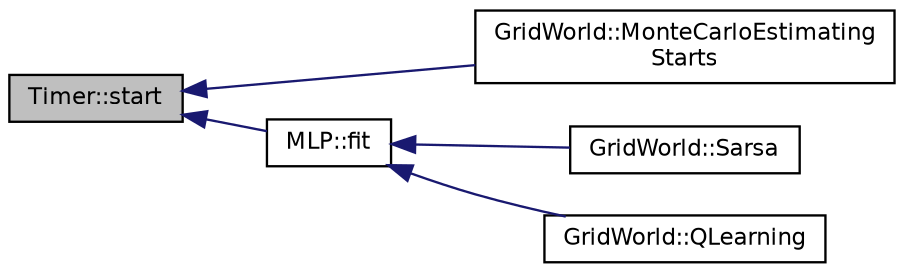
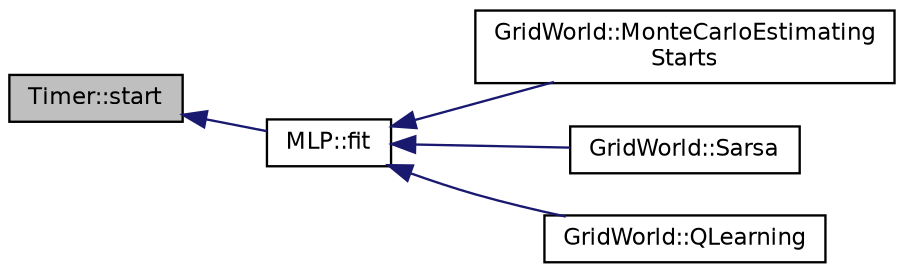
(341, 77) -> (484, 101)
